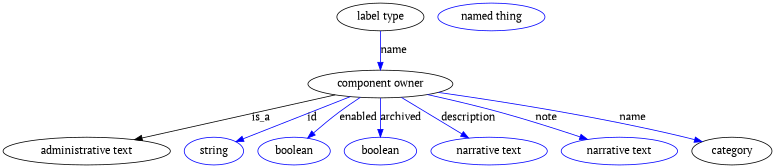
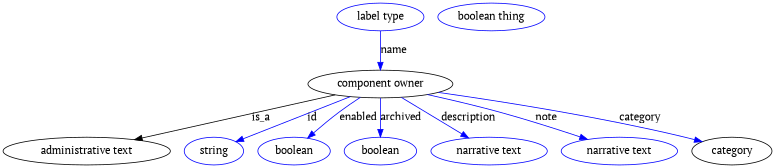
(380, 17) -> (380, 17)
(491, 17) -> (491, 17)
(632, 118) -> (640, 118)
